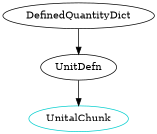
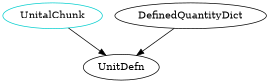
(79, 89) -> (84, 39)
